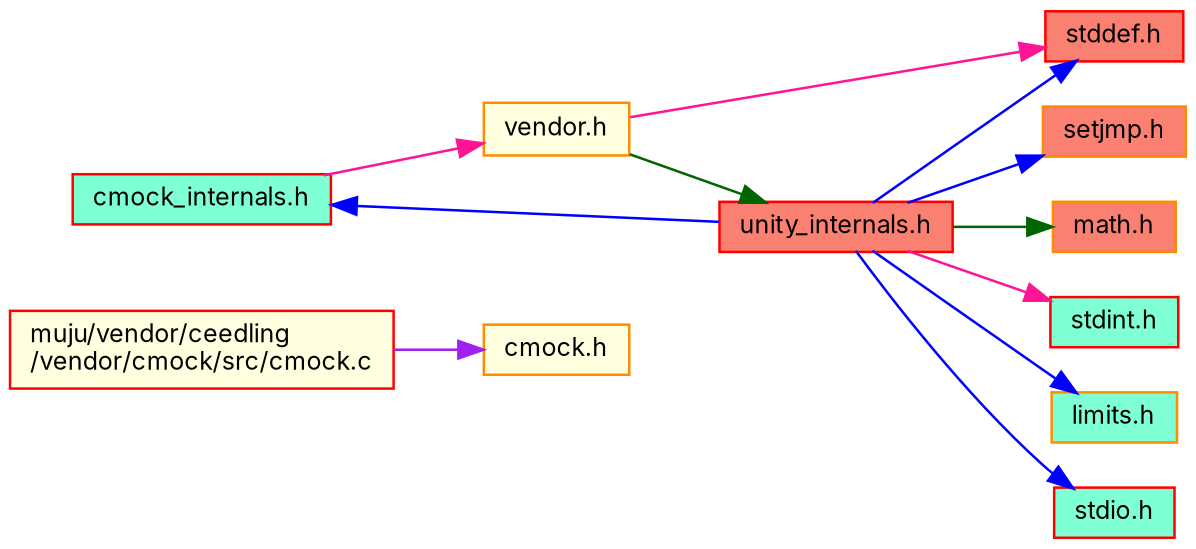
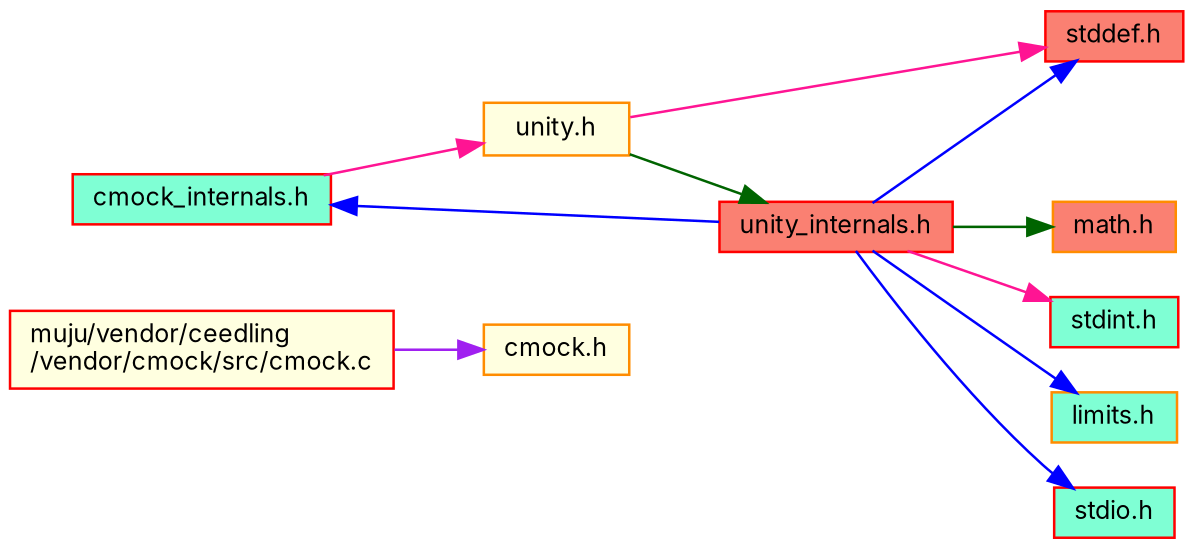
(557, 129) -> (557, 129)
(1114, 132) -> none
